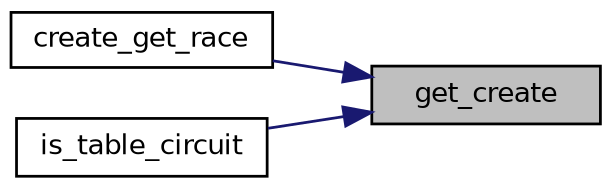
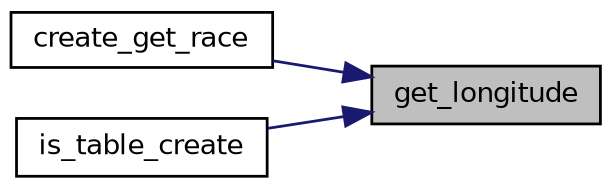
(486, 95) -> (486, 95)
(142, 147) -> (142, 147)
